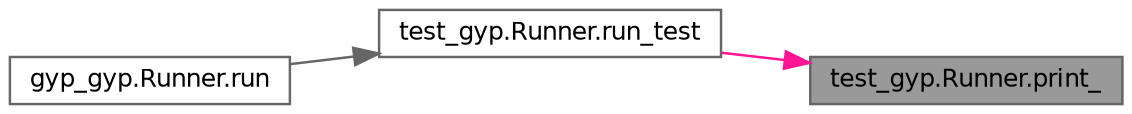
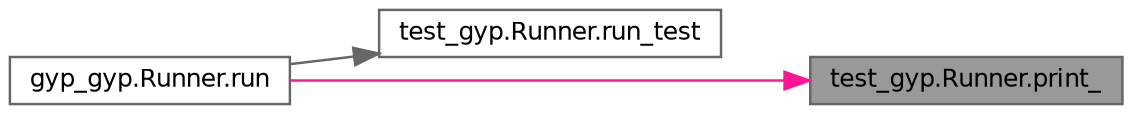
(753, 56) -> (537, 81)
